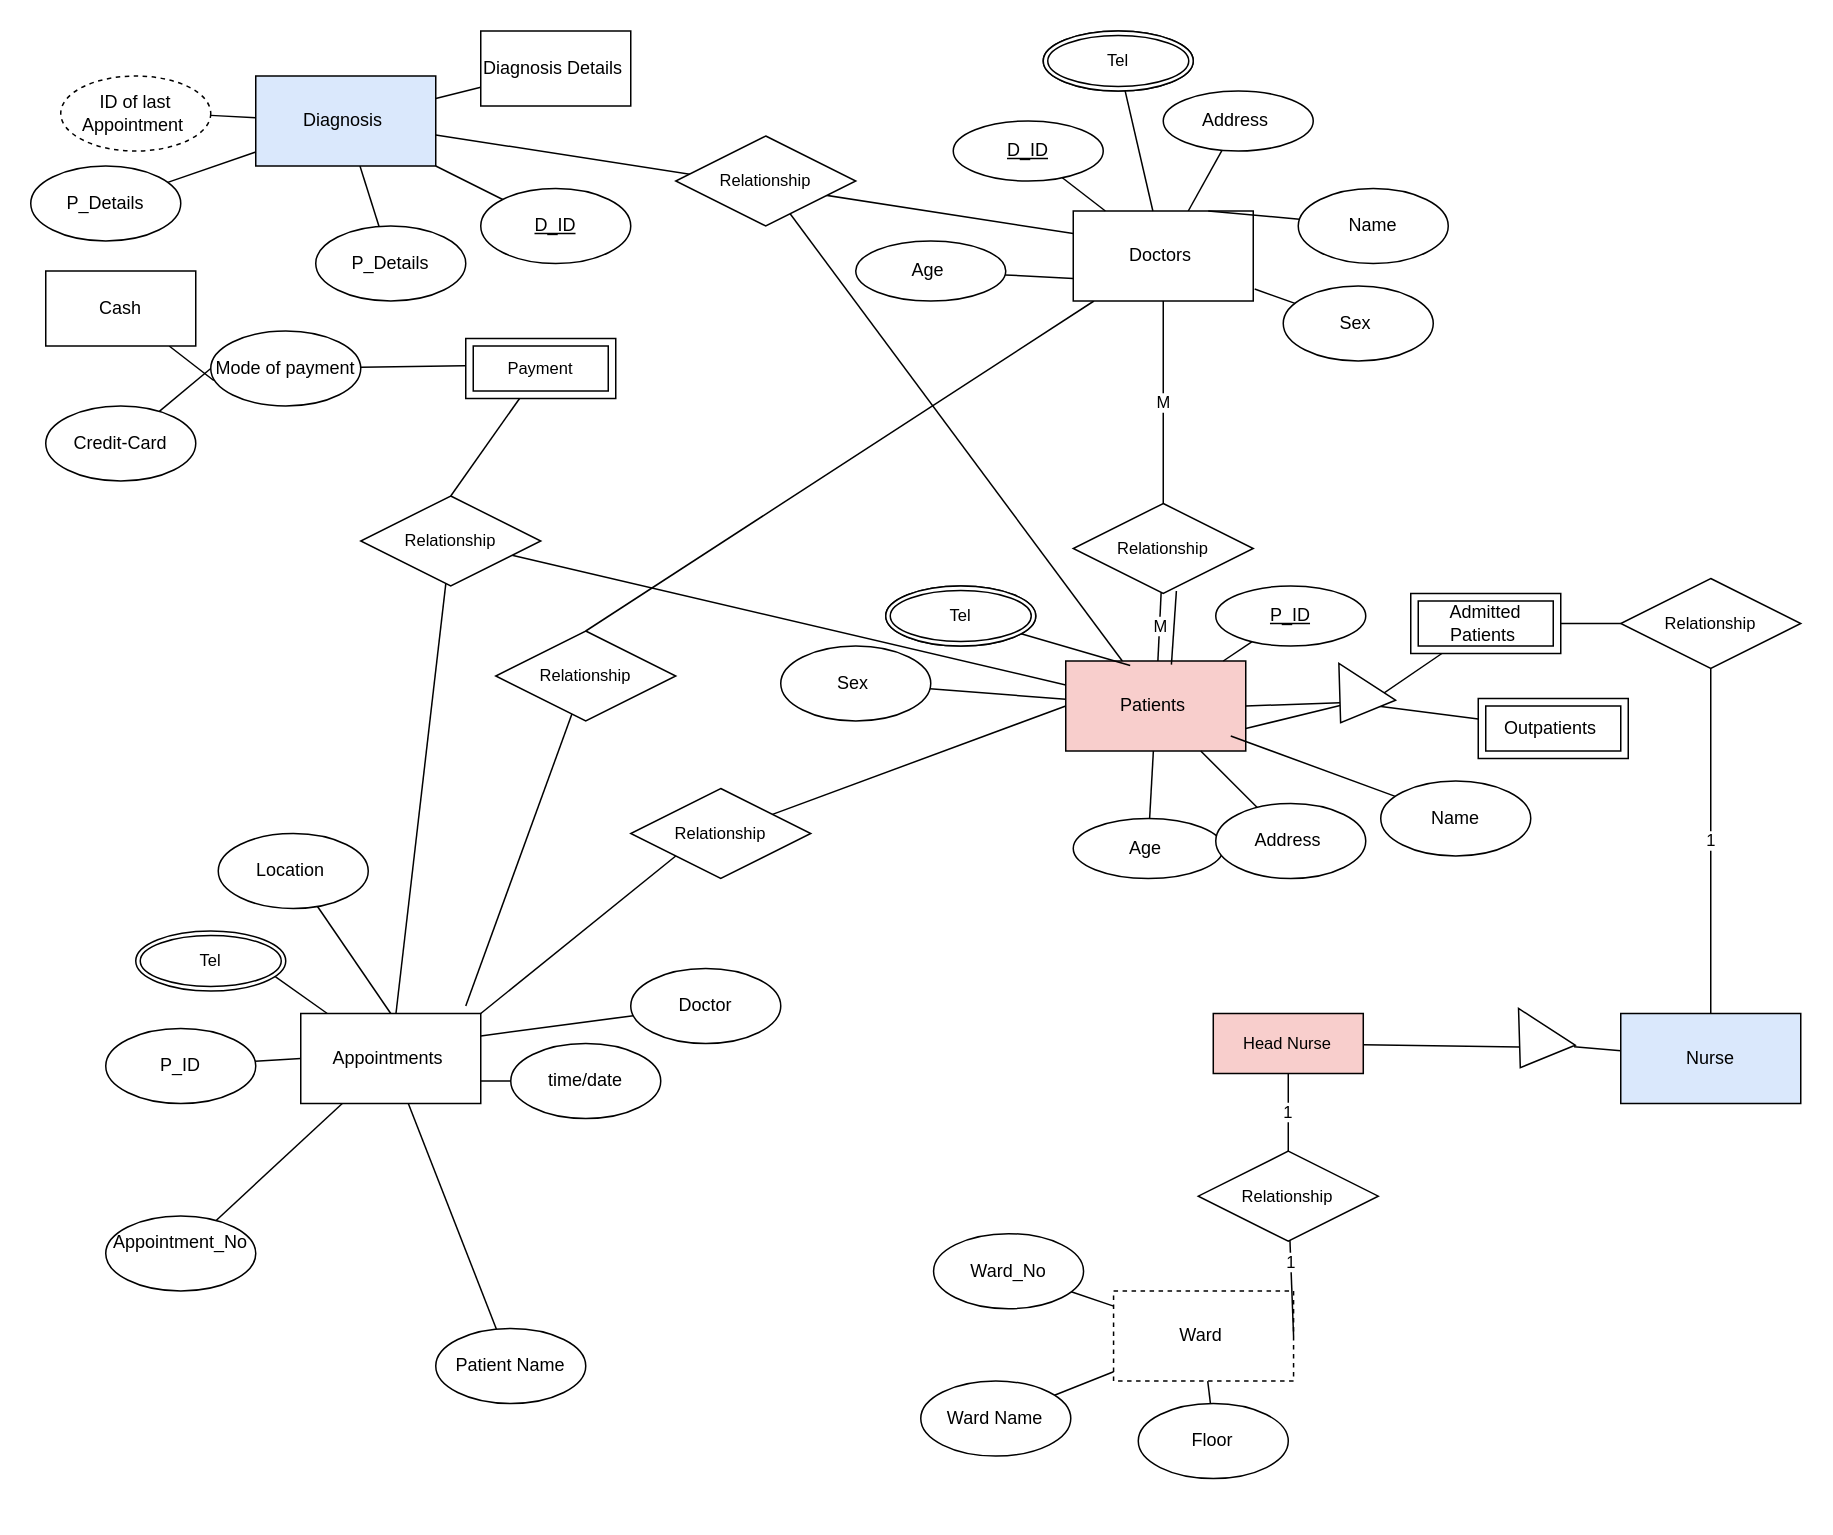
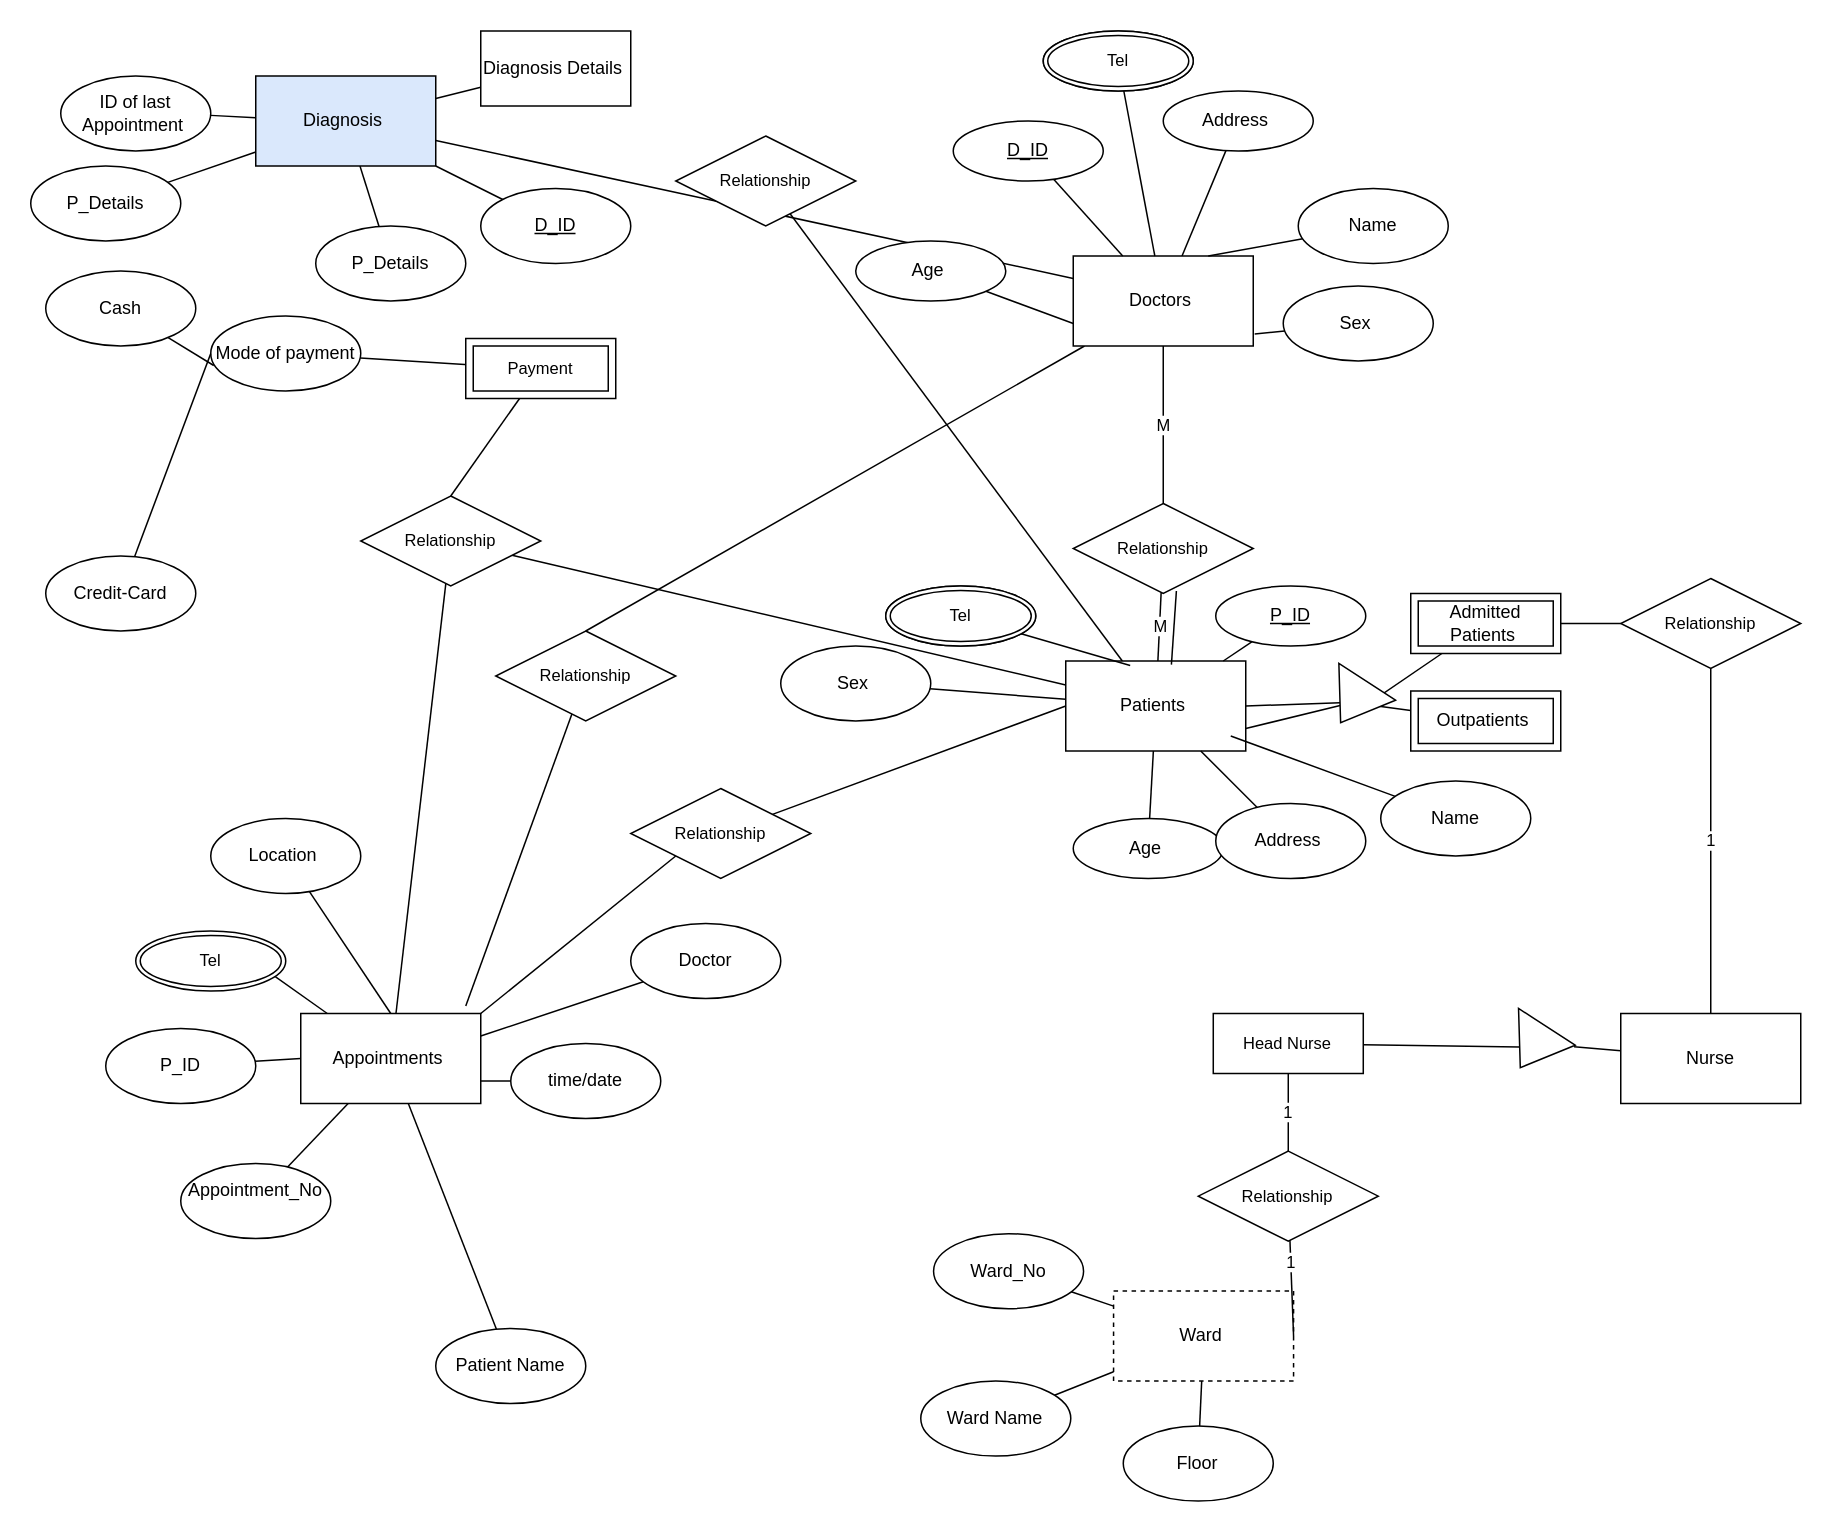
(136, 113) -> (136, 113)
(1163, 256) -> (1163, 301)
(121, 308) -> (121, 308)
(286, 368) -> (286, 353)
(121, 443) -> (121, 593)
(1156, 706) -> (1156, 706)
(1553, 728) -> (1486, 721)
(293, 871) -> (286, 856)
(706, 1006) -> (706, 961)
(1288, 1043) -> (1288, 1043)
(1711, 1058) -> (1711, 1058)
(181, 1253) -> (256, 1201)
(1213, 1441) -> (1198, 1463)
